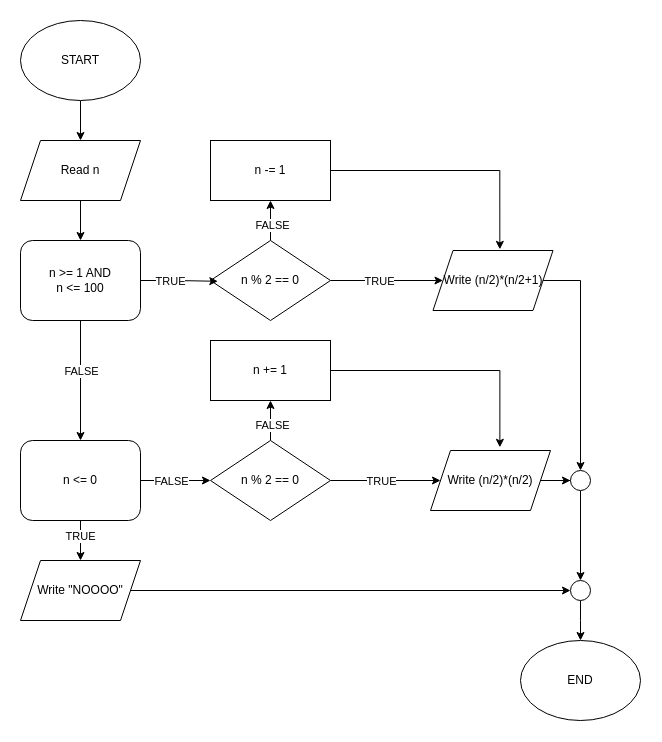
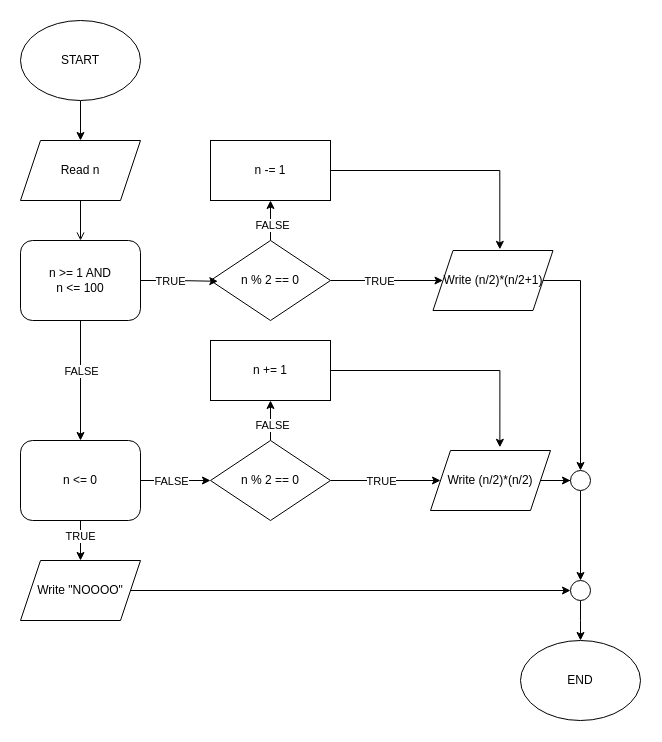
(81, 232) -> (81, 234)
